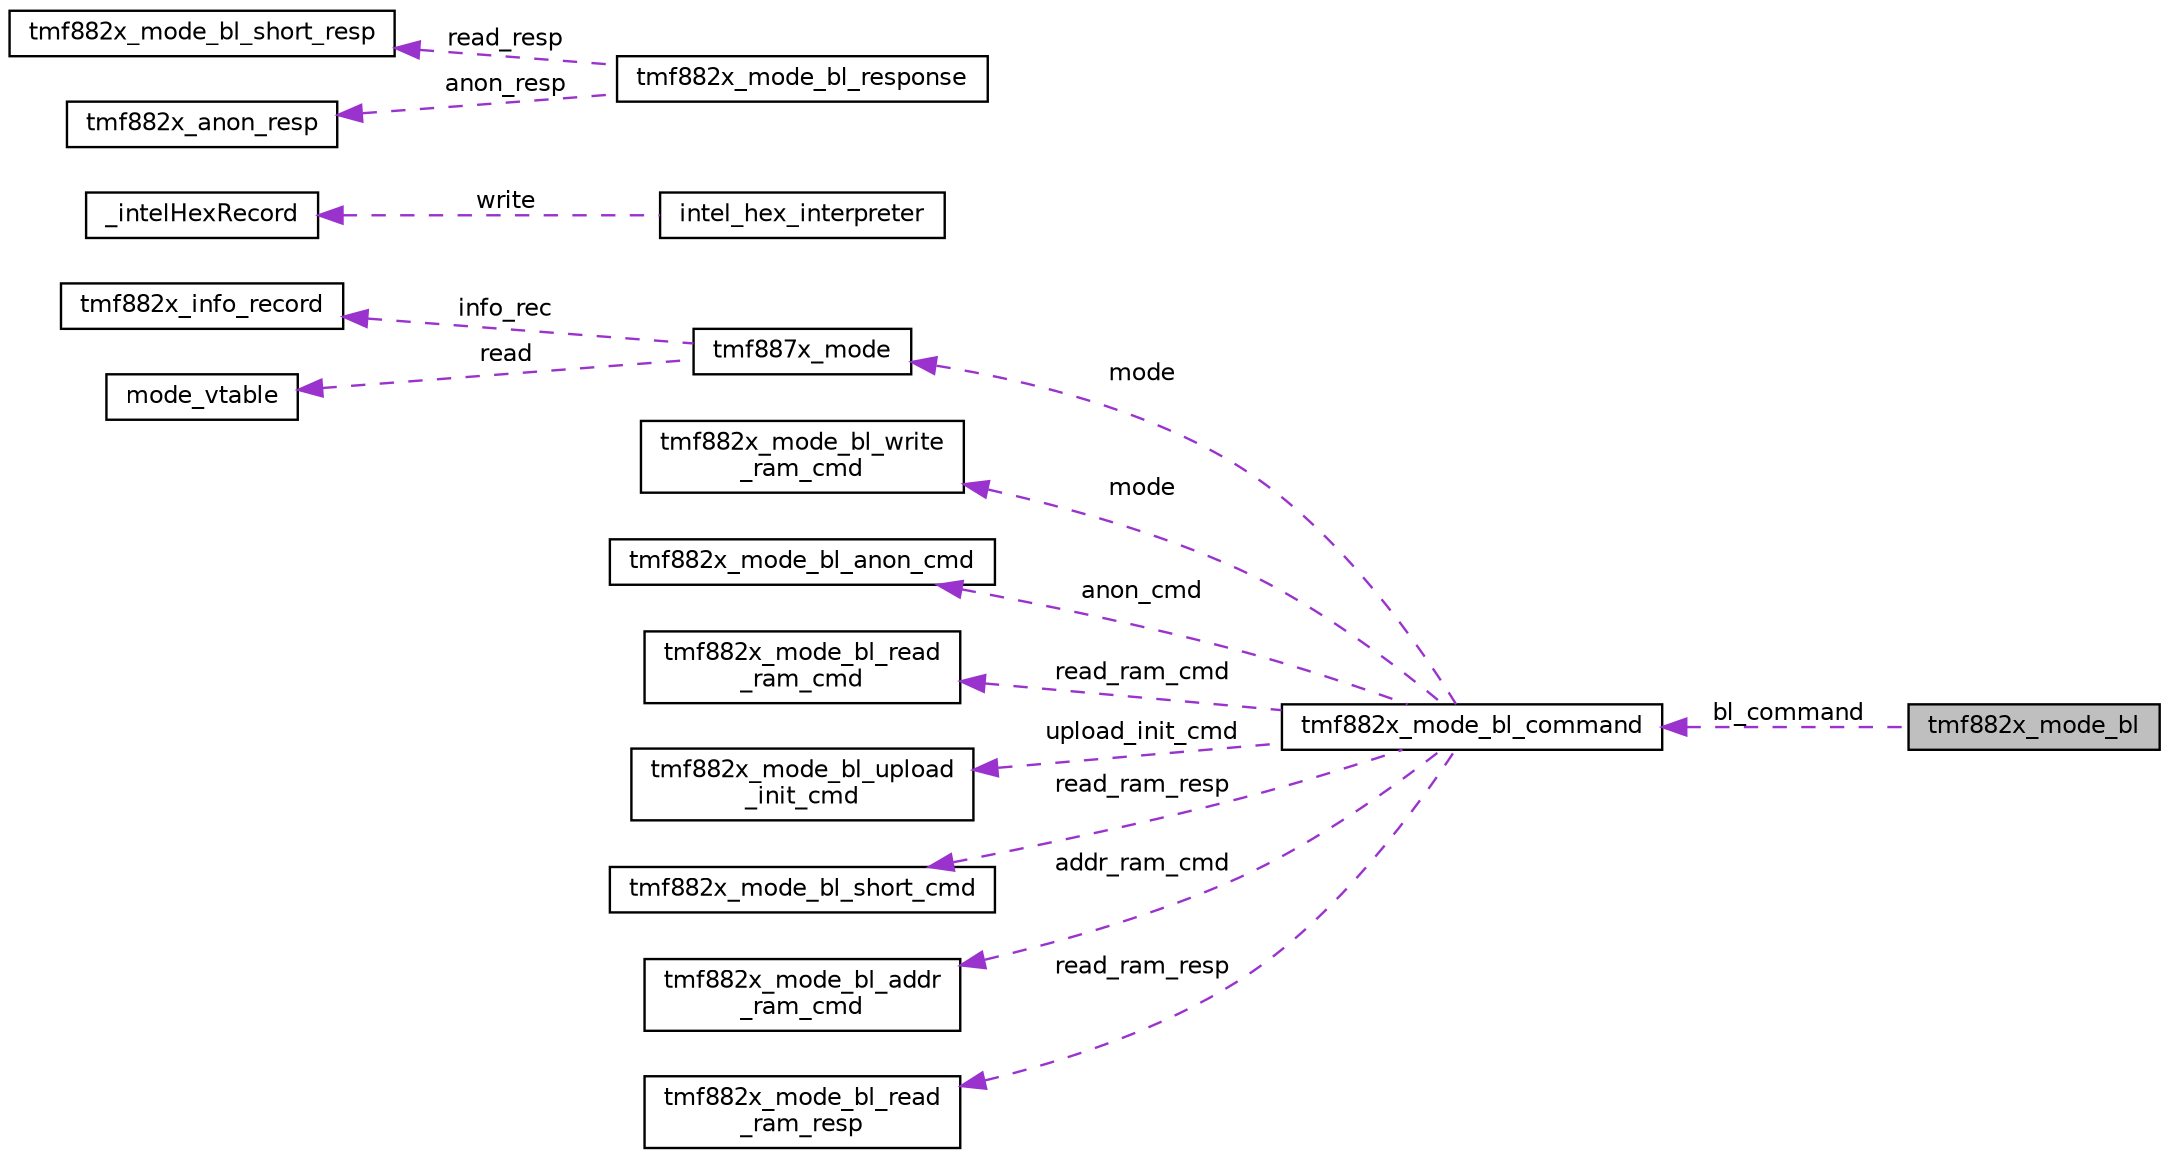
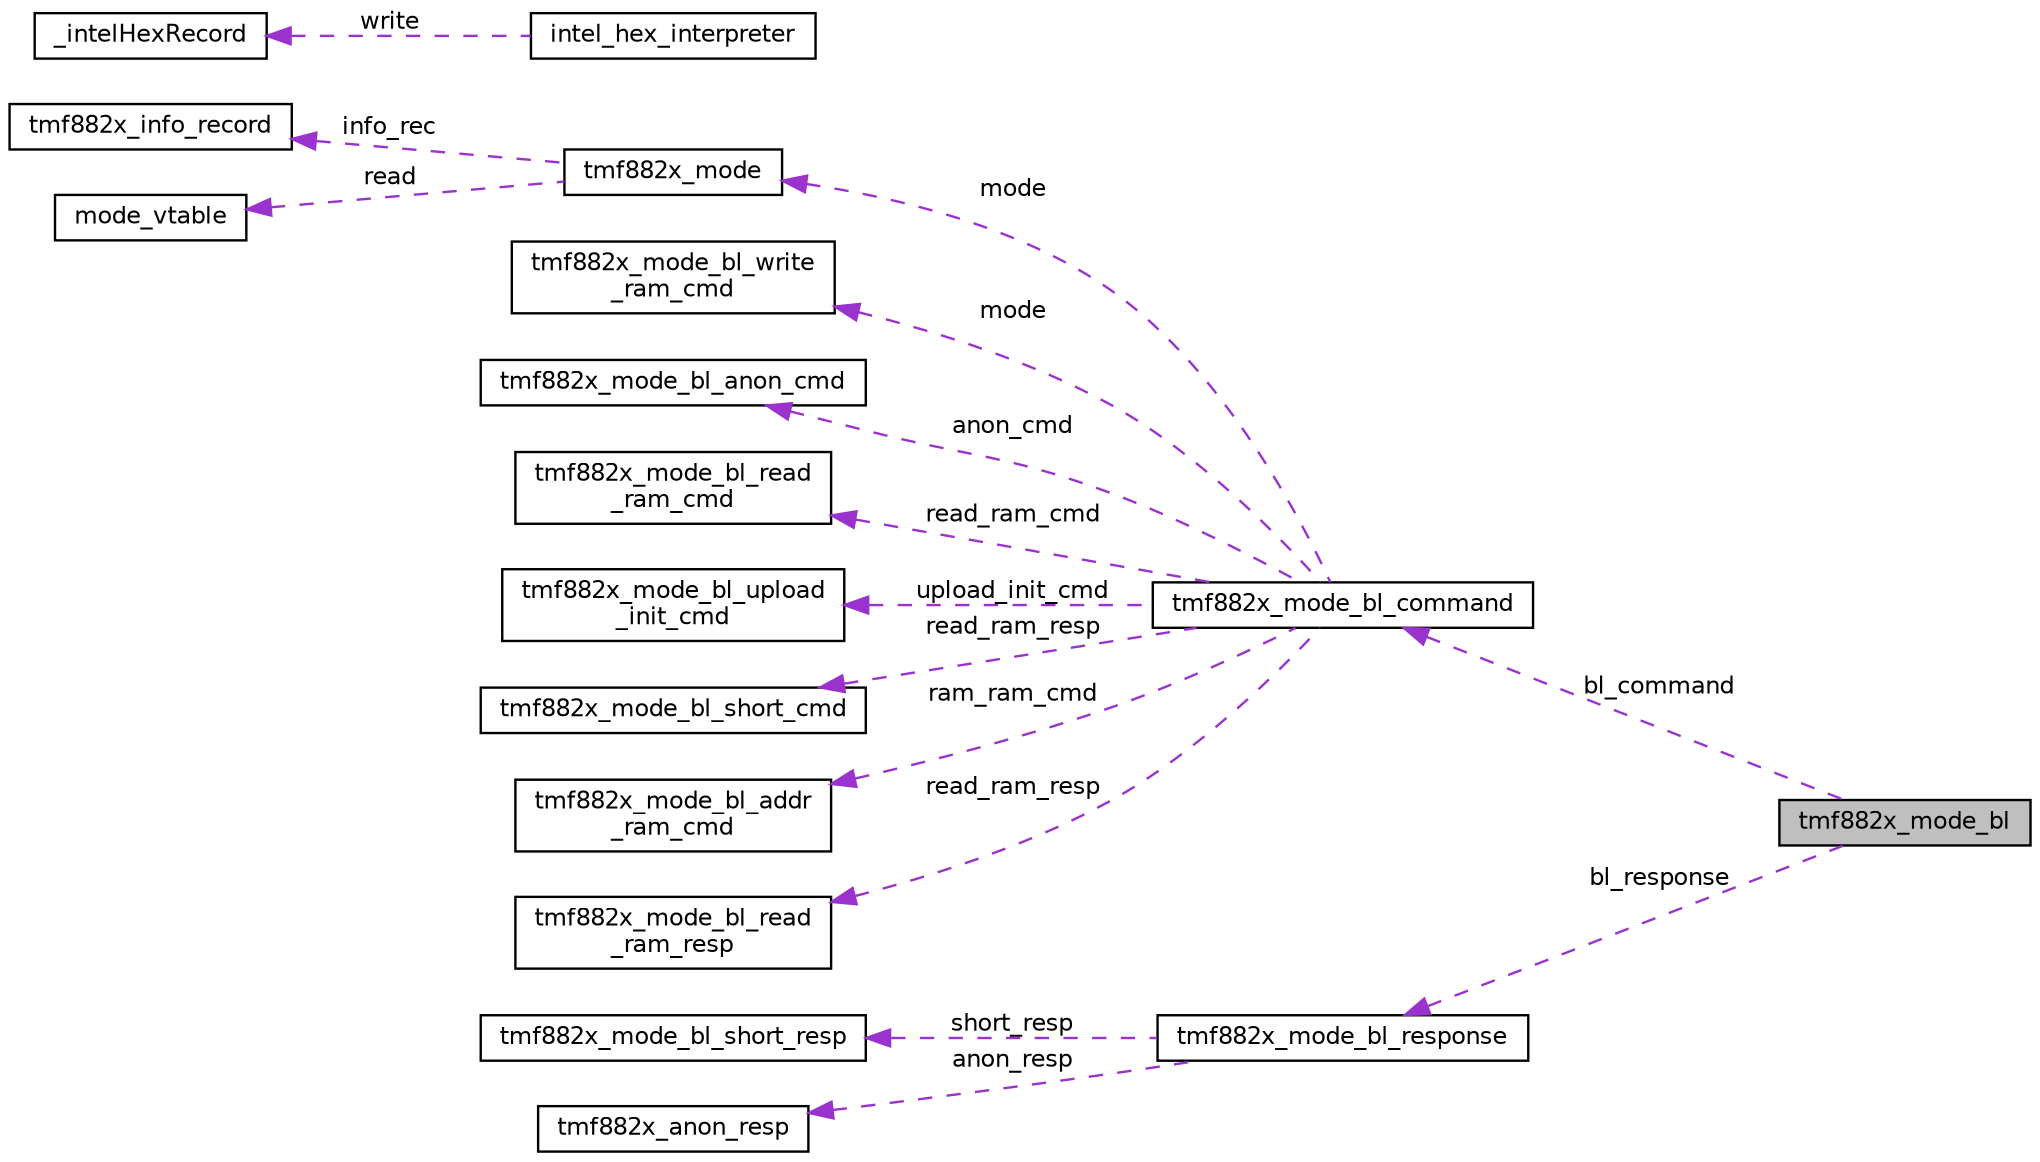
(502, 39) -> (1009, 1025)
(802, 352) -> (673, 172)
(1138, 865) -> (1009, 695)
none -> (1636, 926)
